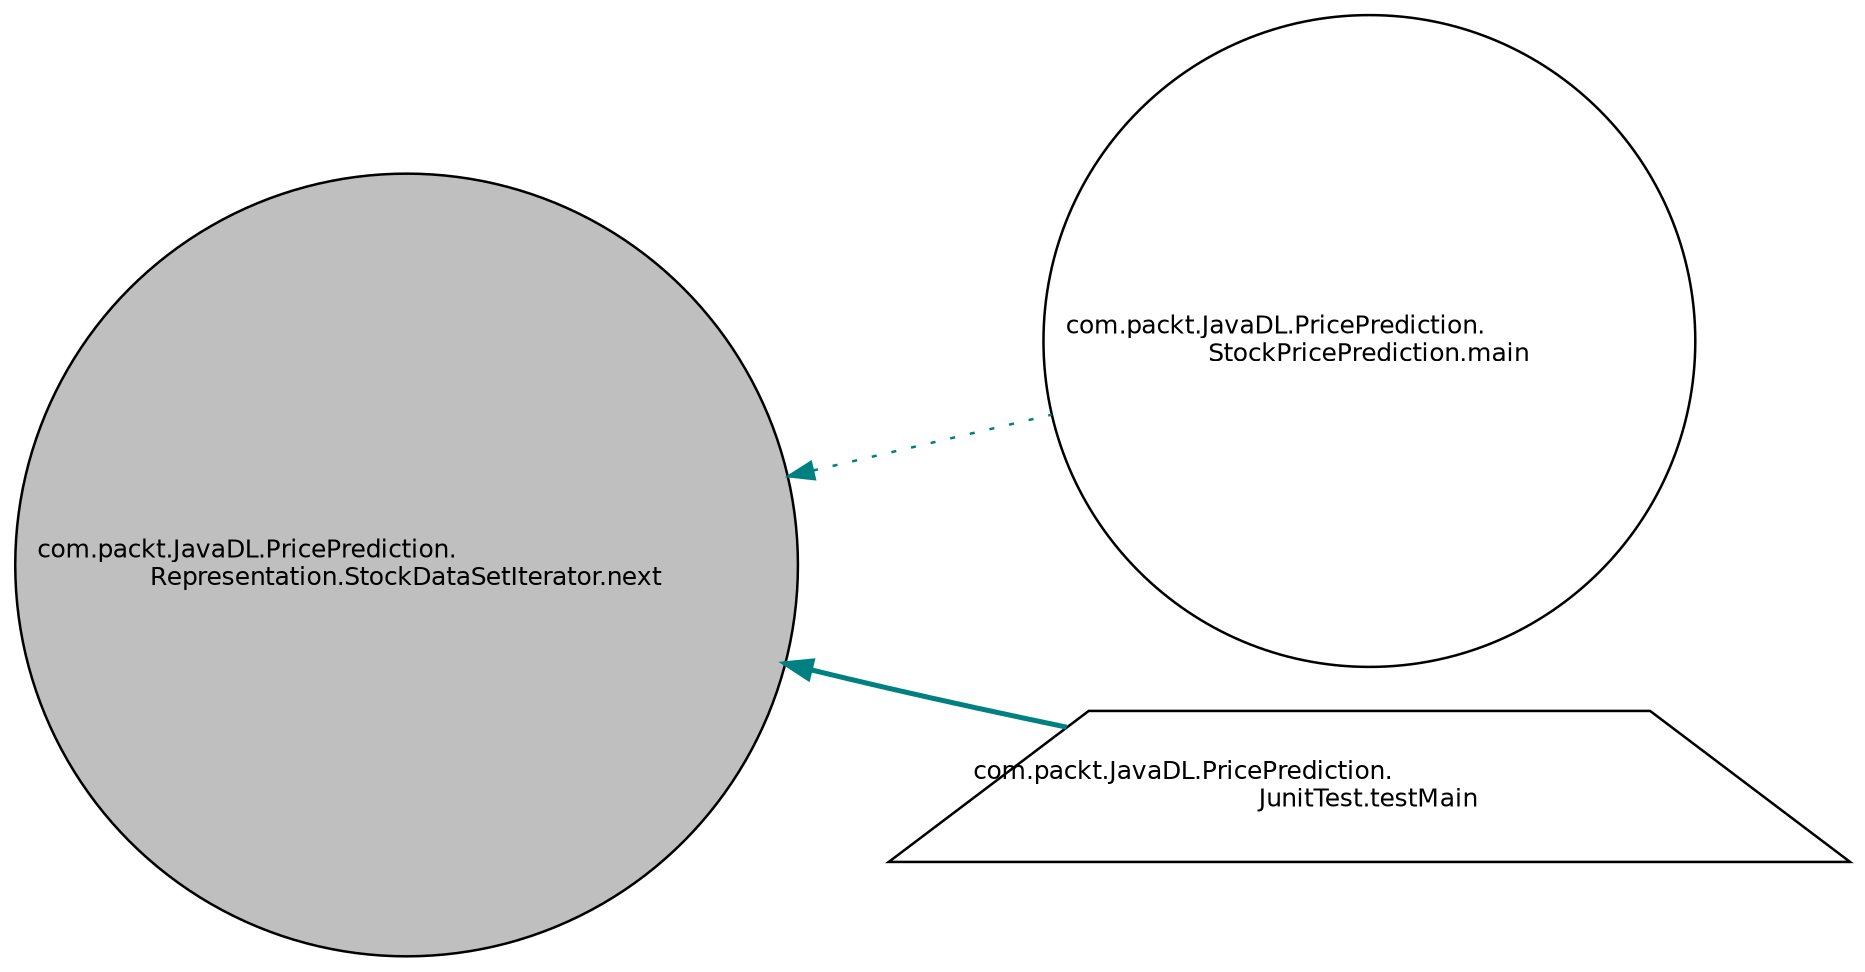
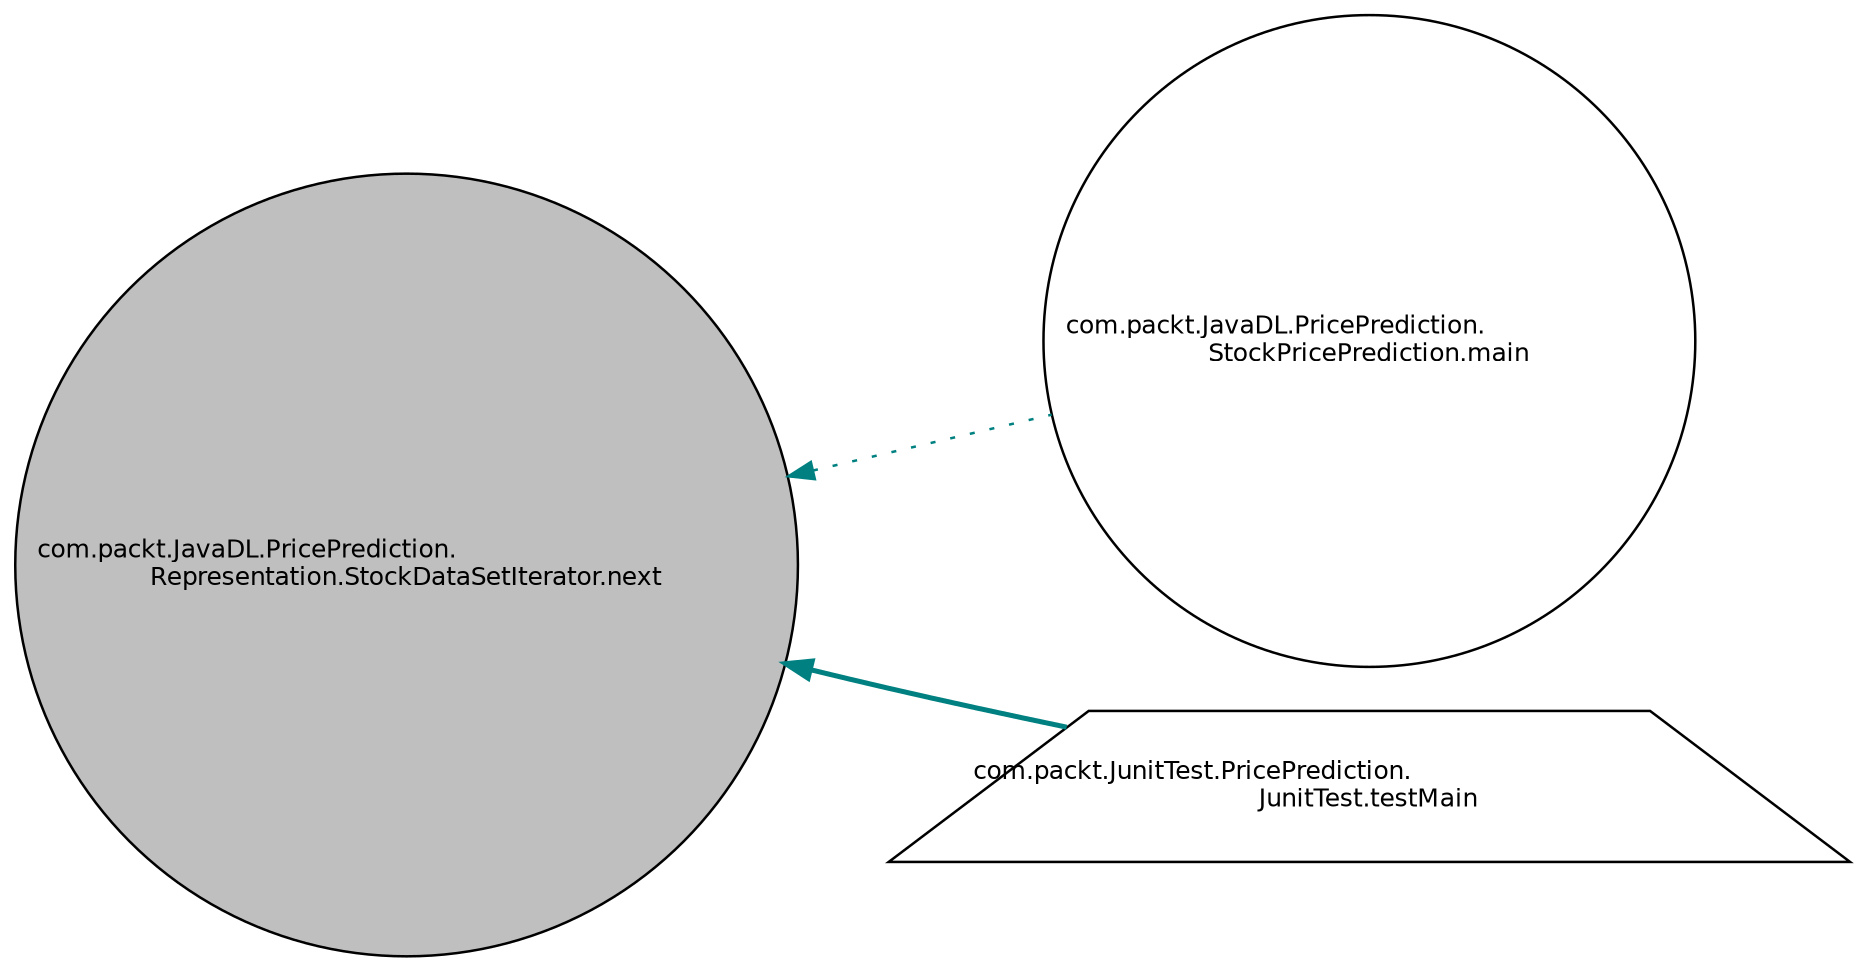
(1369, 786) -> (1369, 786)
